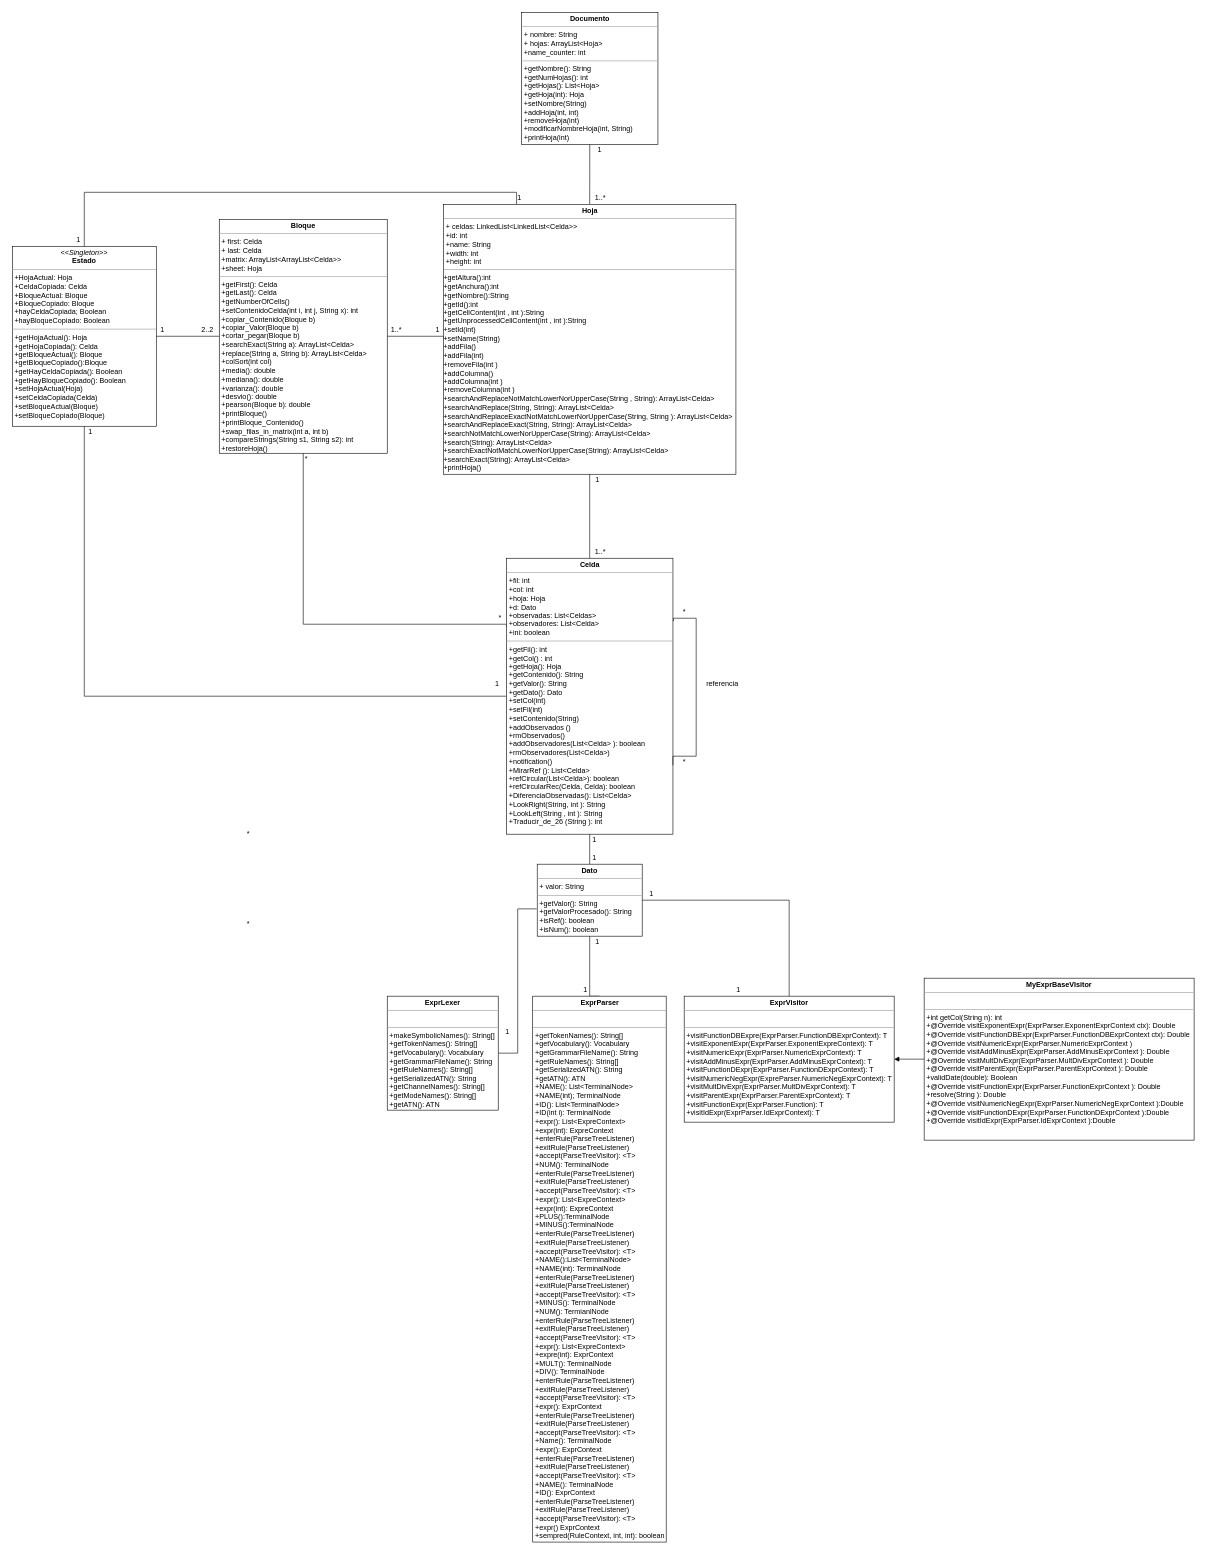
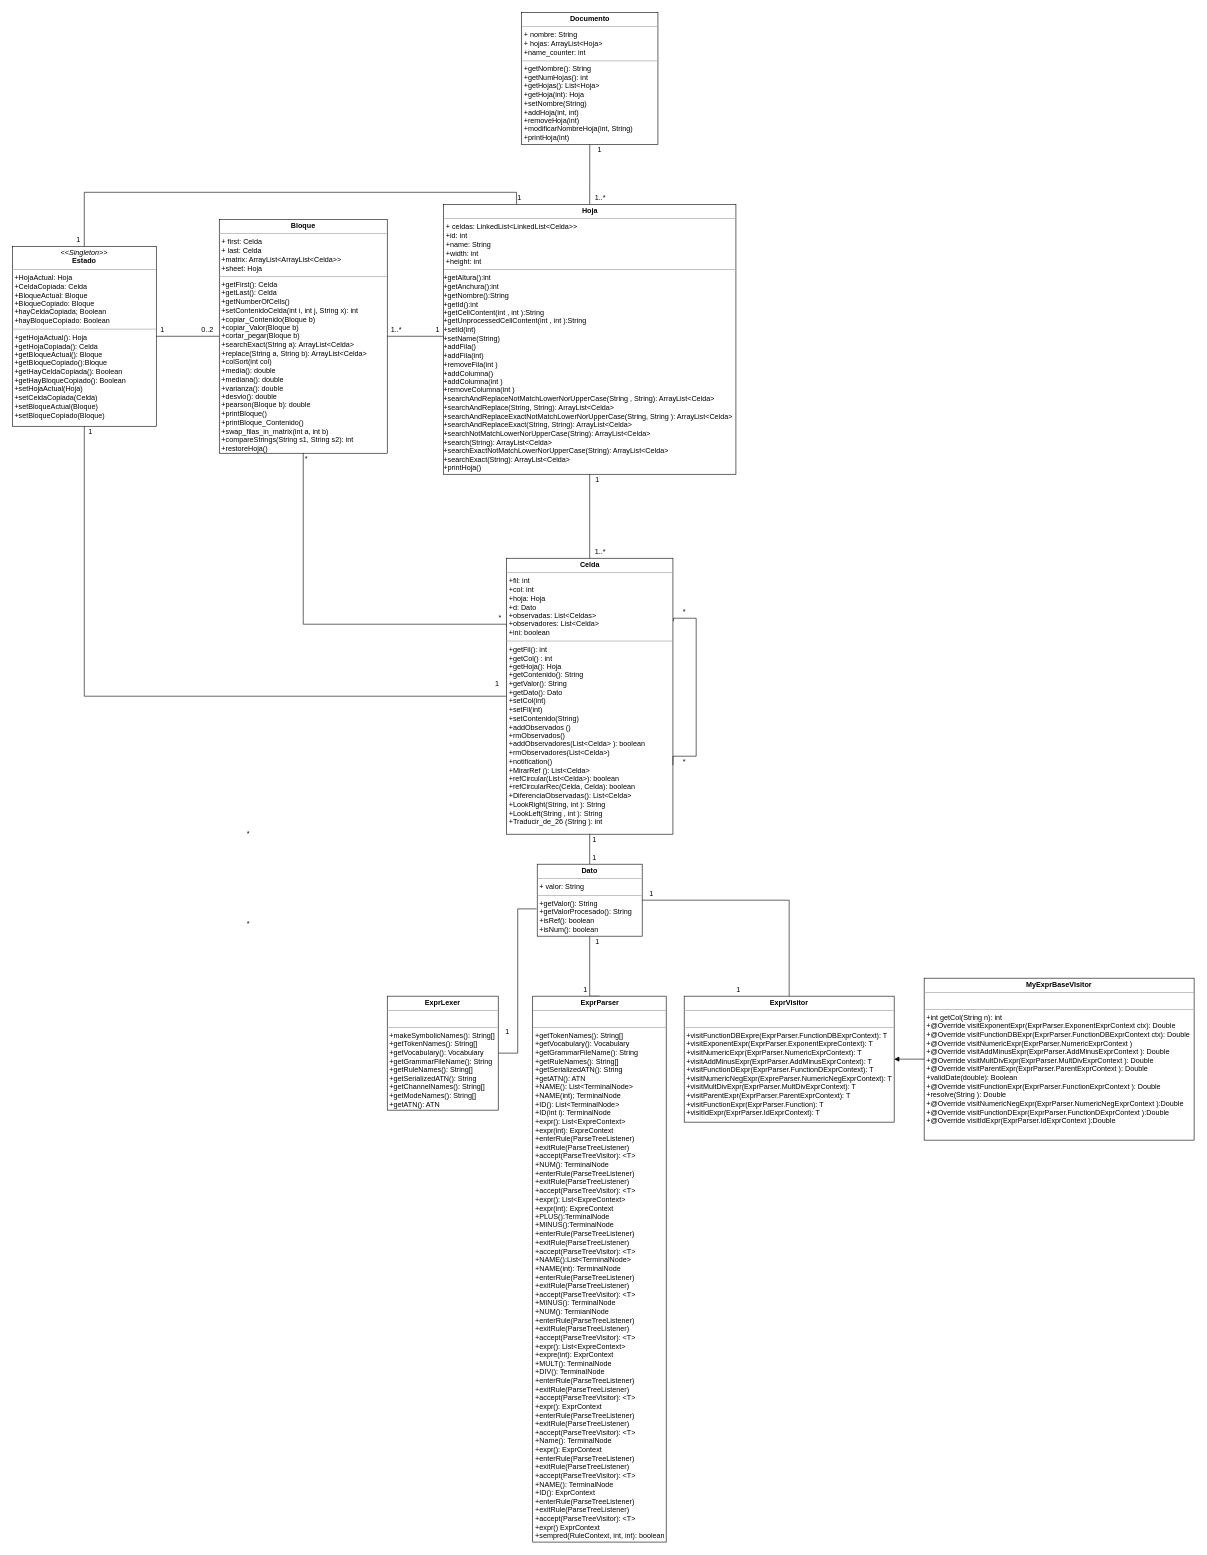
(208, 330) -> (208, 330)
(723, 684) -> none
